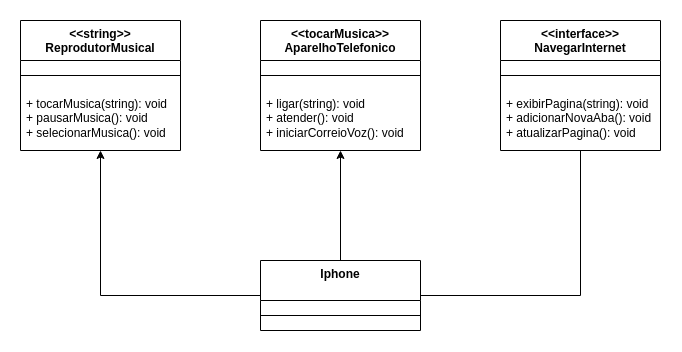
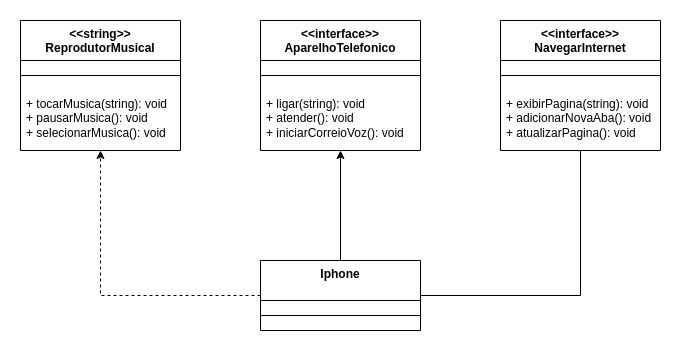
(341, 42) -> (341, 42)
(111, 296) -> (111, 296)
